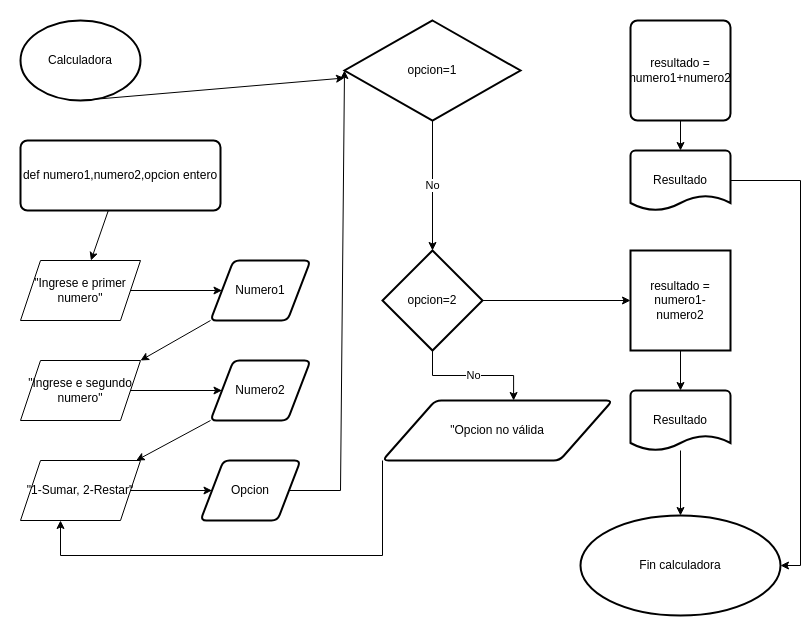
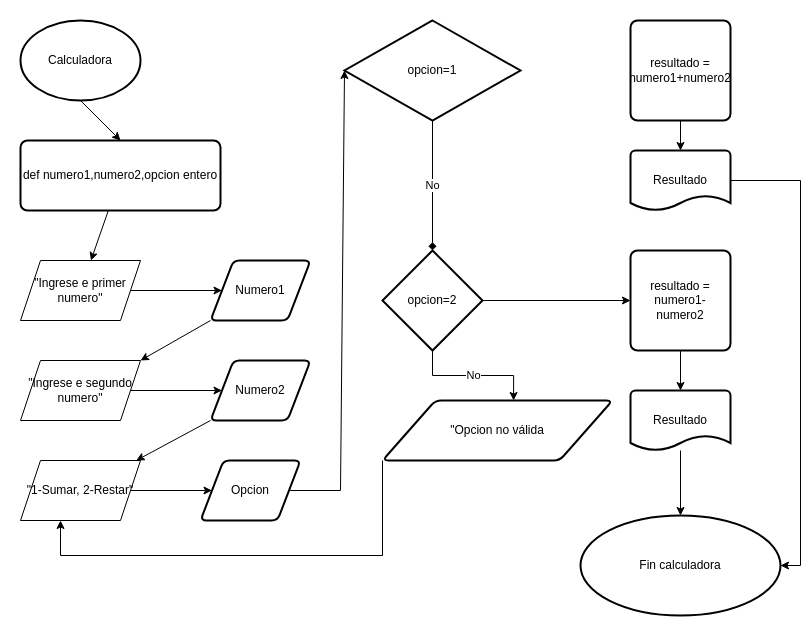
(219, 89) -> (98, 118)
(433, 242) -> (433, 242)
(681, 301) -> (681, 301)
